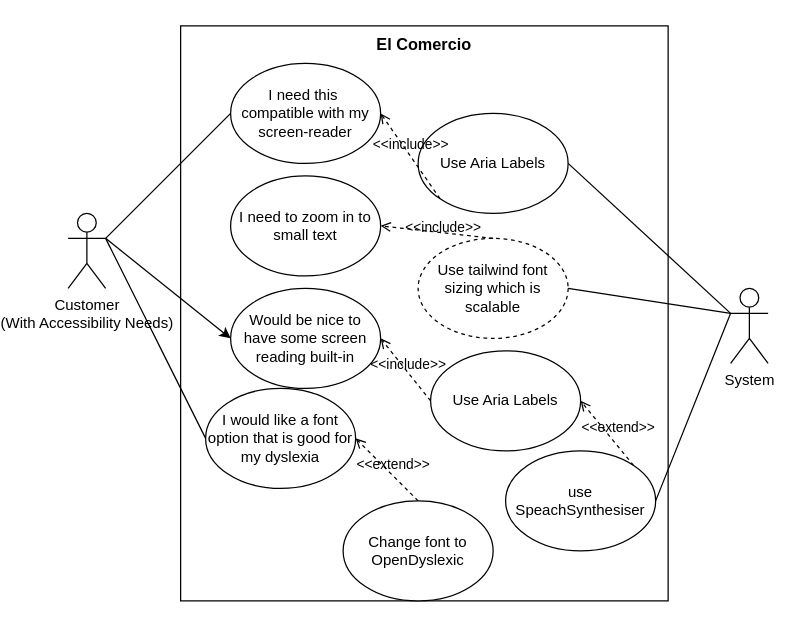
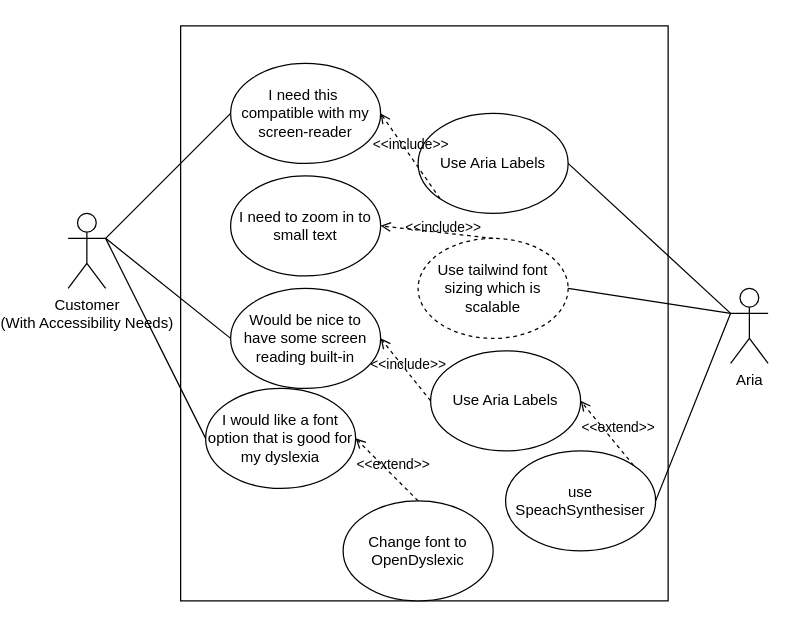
(424, 44) -> none
(223, 332) -> (226, 334)
(750, 381) -> (750, 381)
